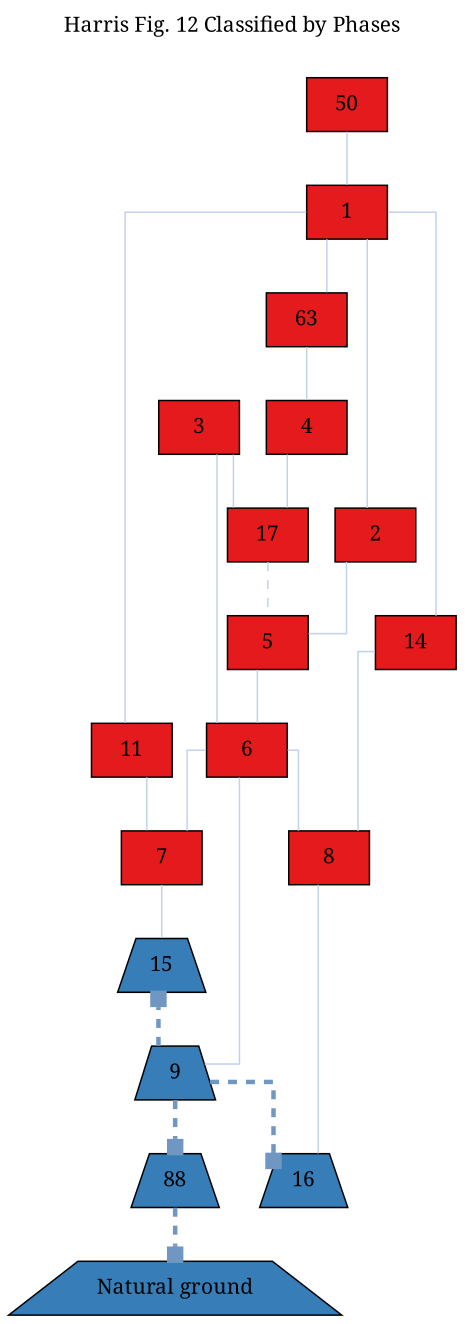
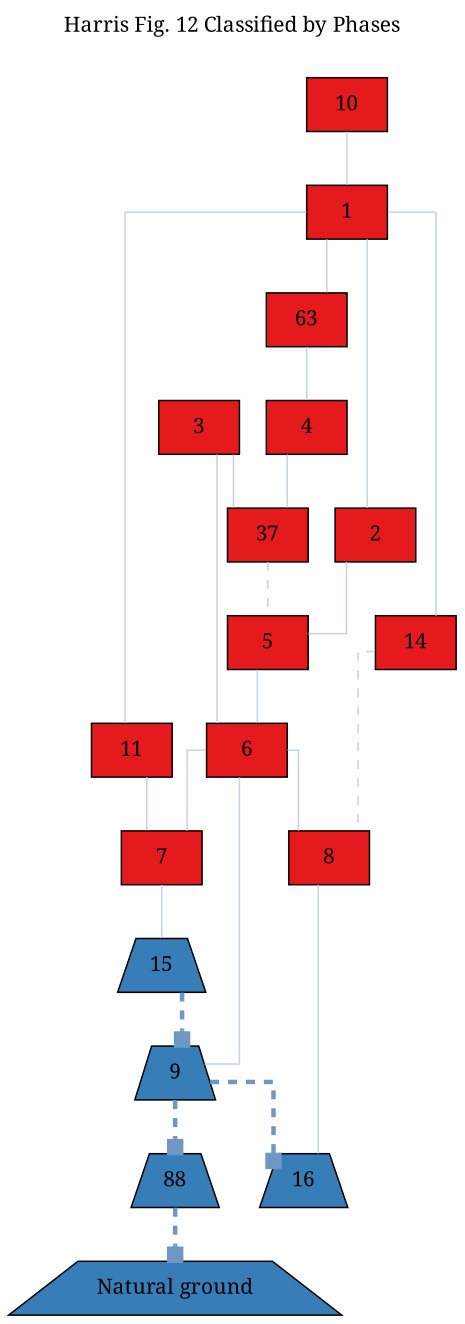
(347, 105) -> (347, 105)
(268, 535) -> (268, 535)
(358, 733) -> (358, 733)
(158, 1027) -> (182, 1012)
